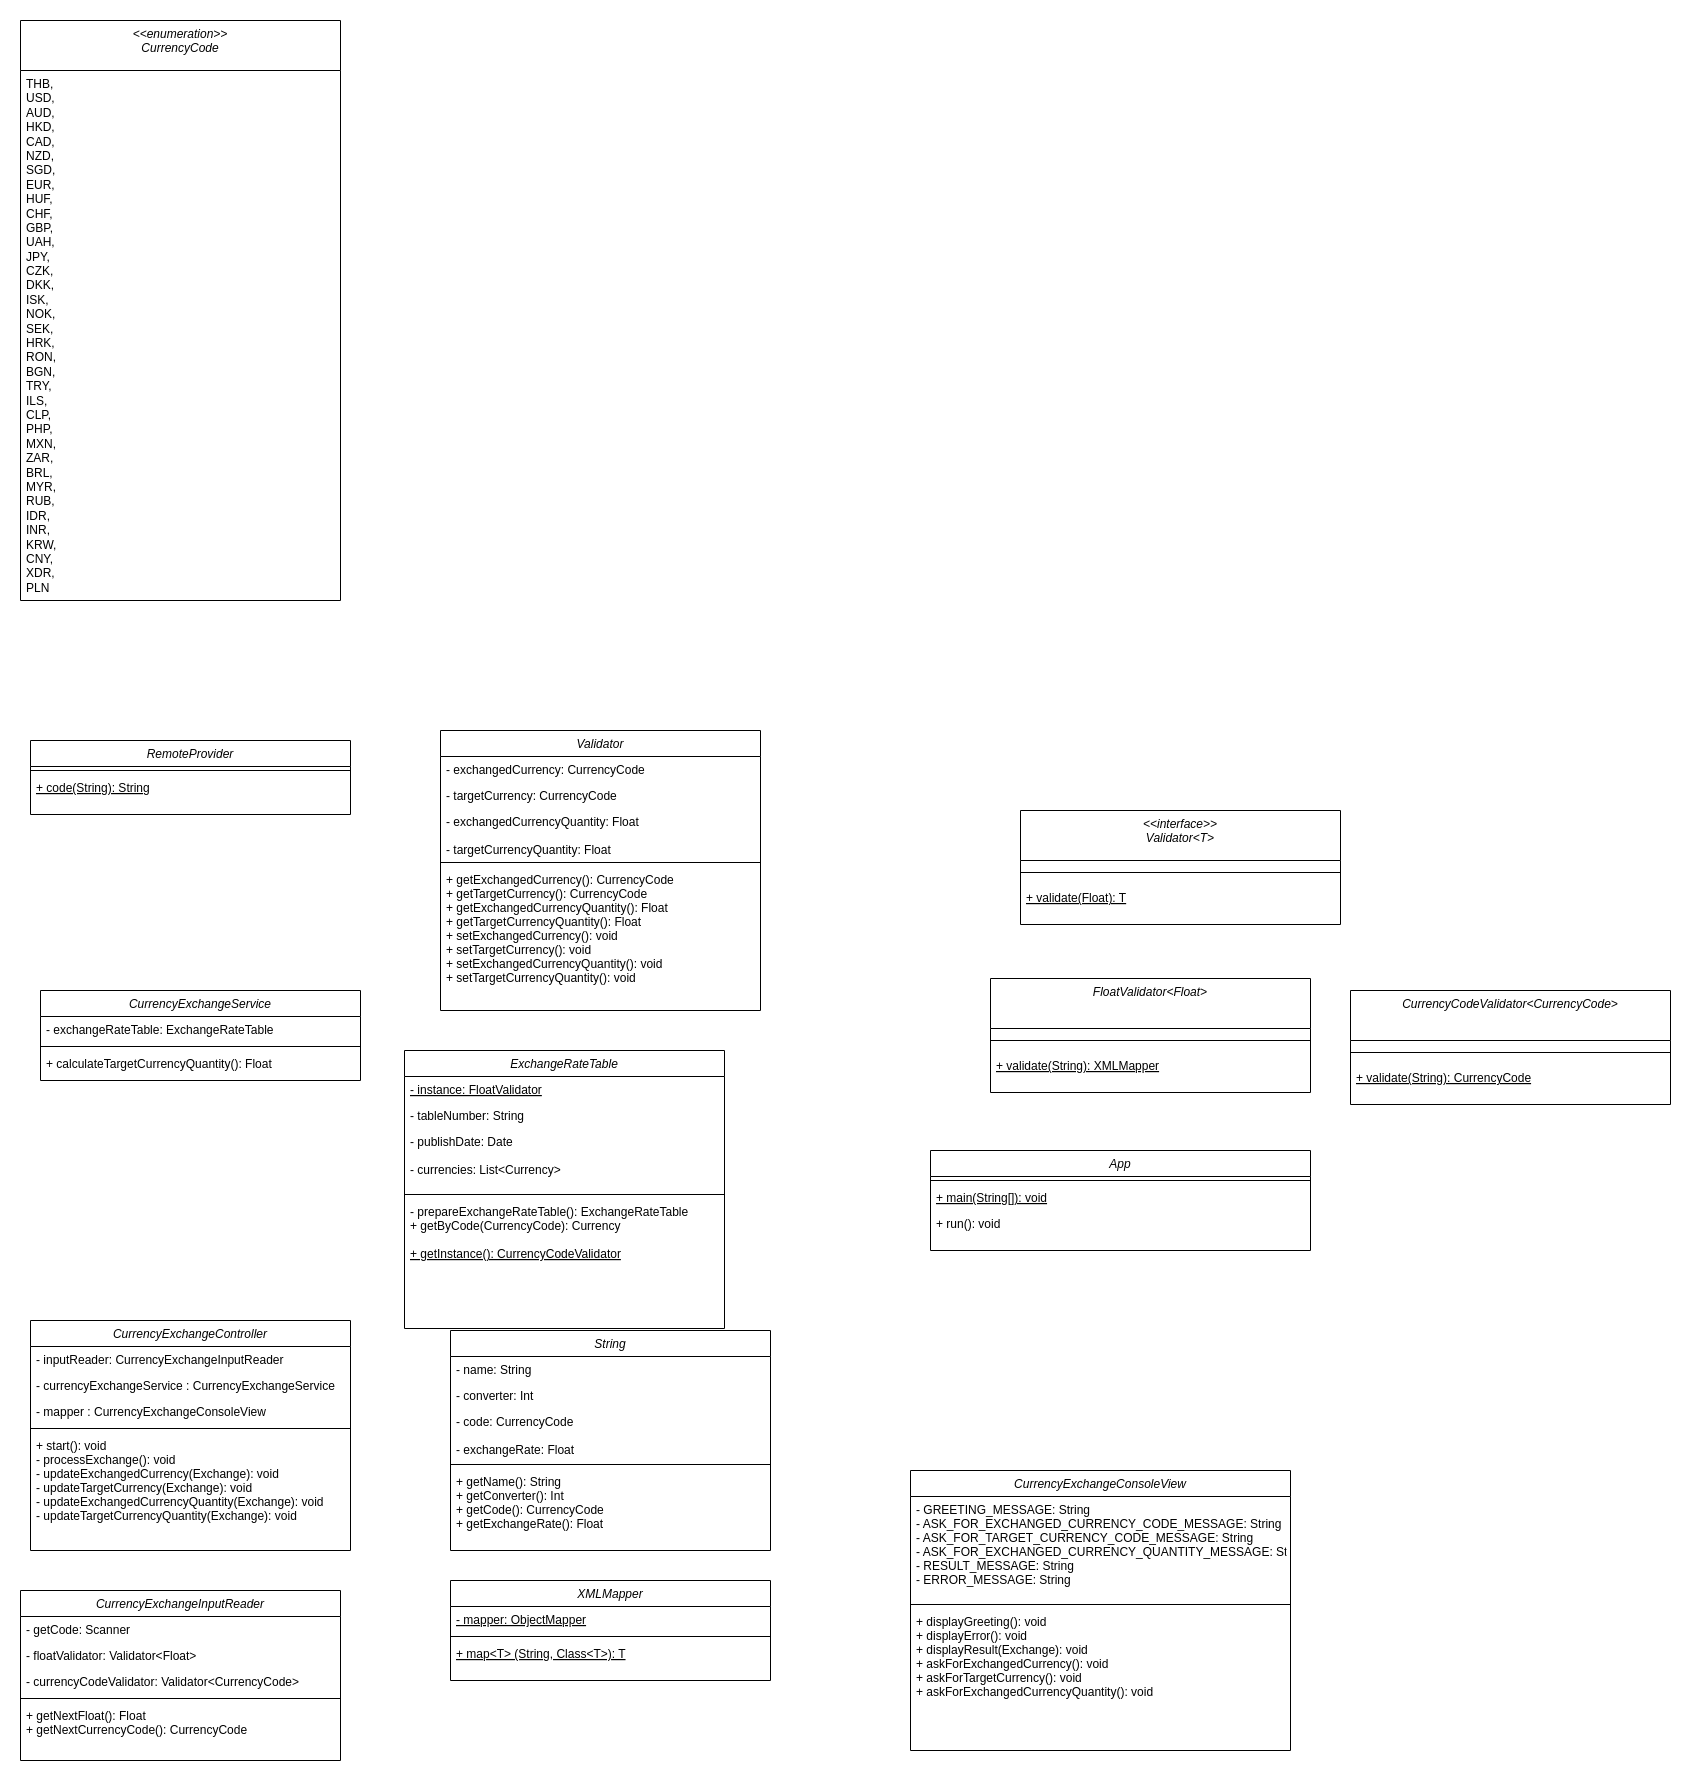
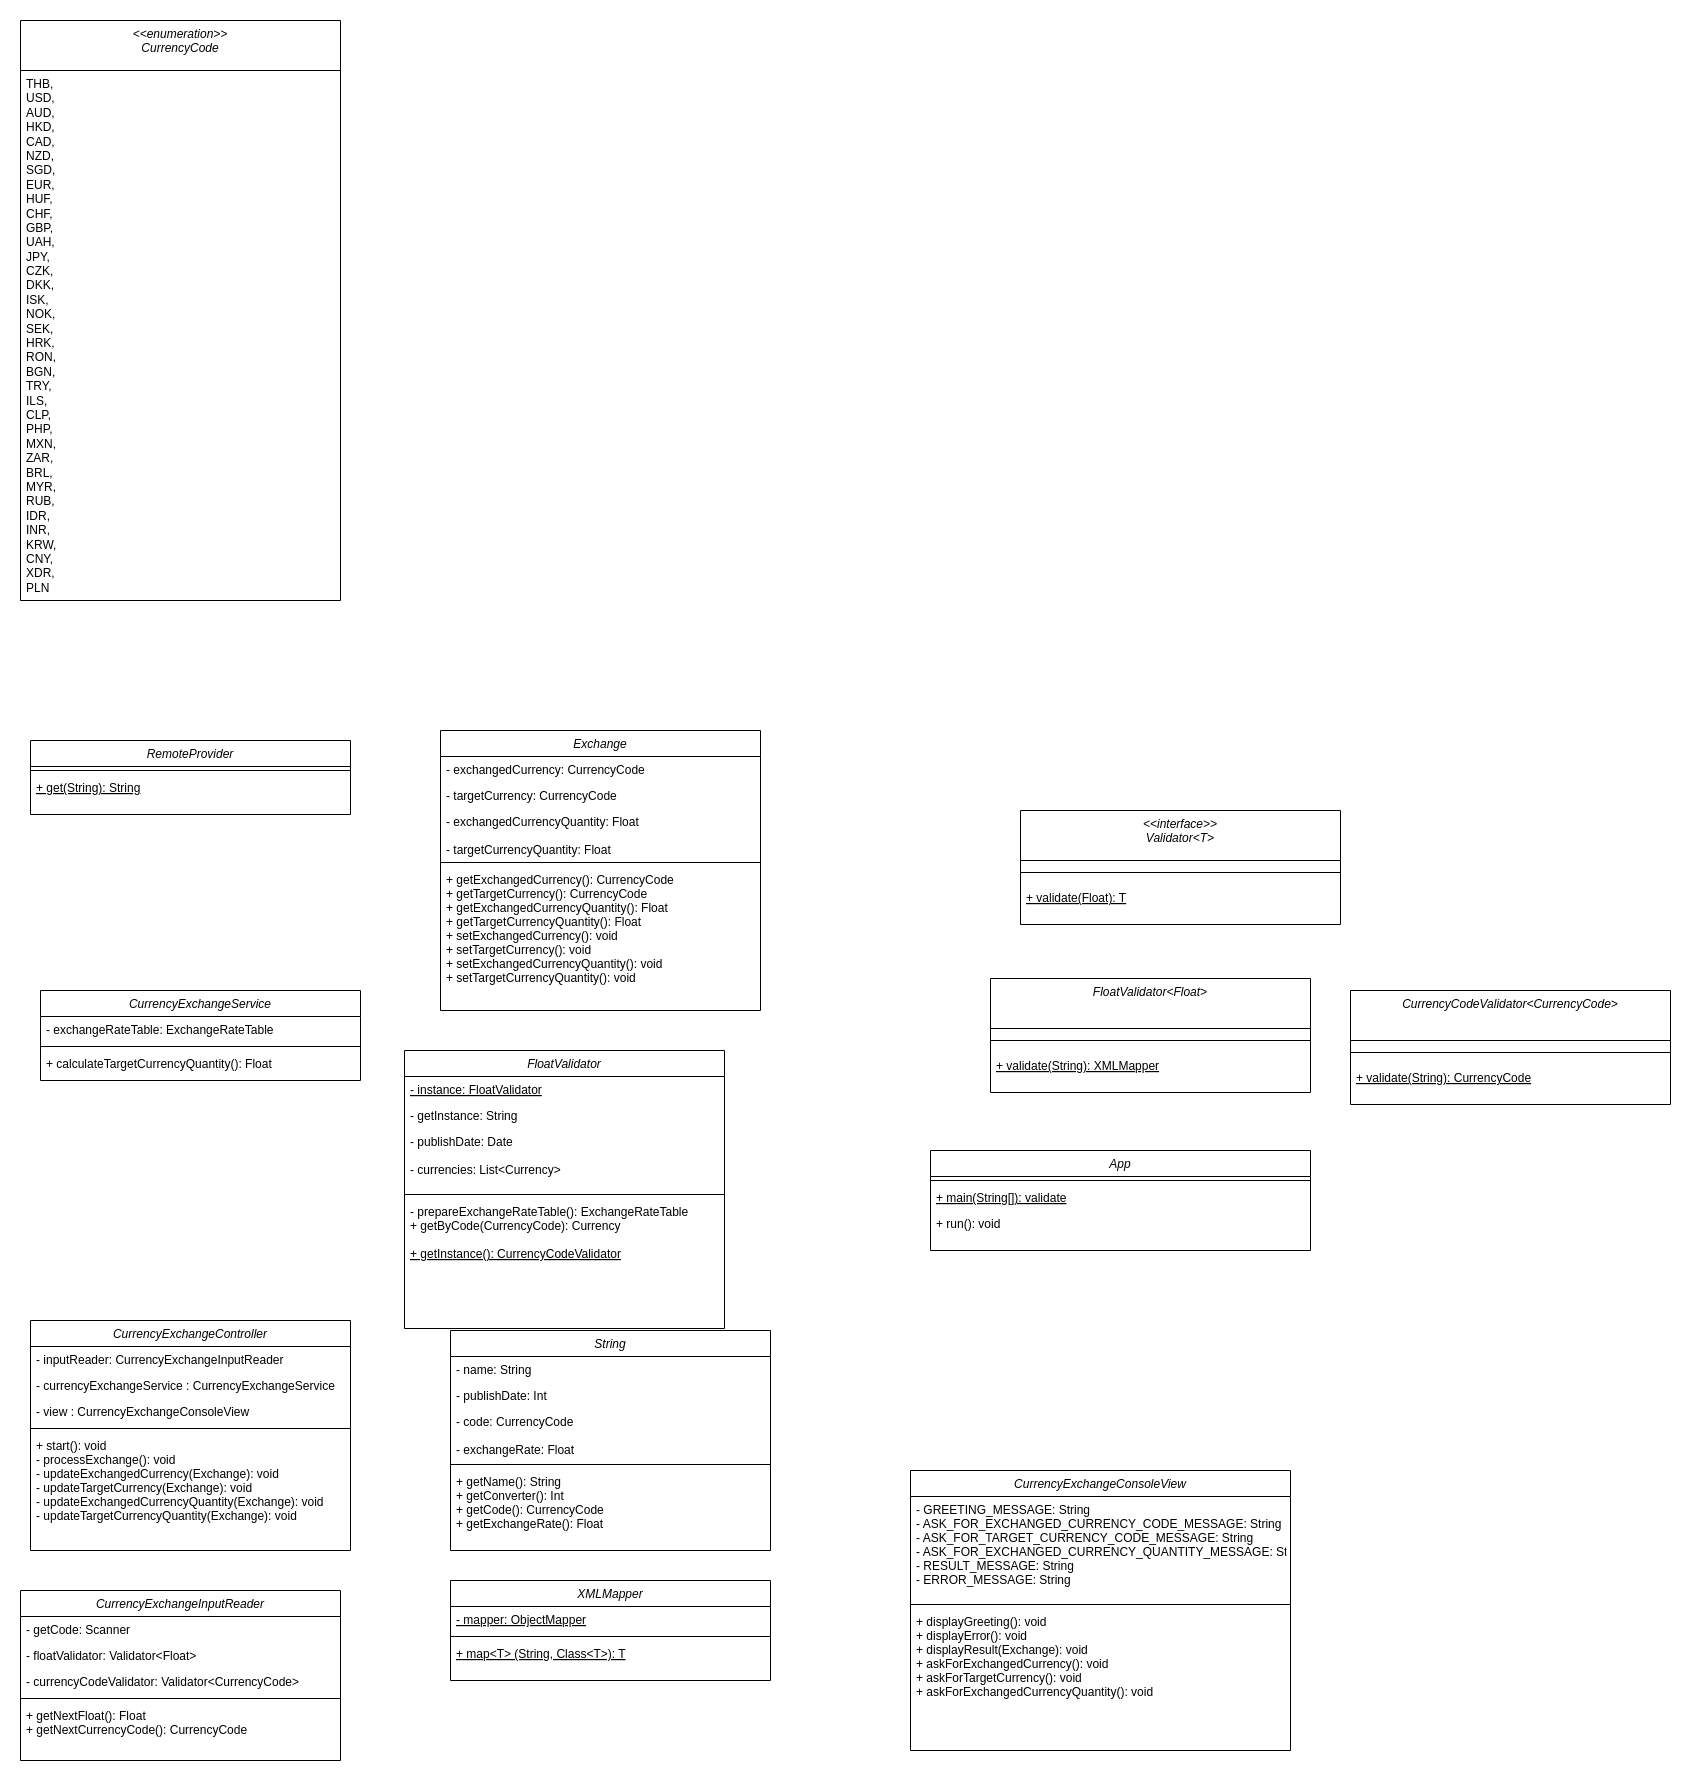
(600, 744) -> (600, 744)
(102, 788) -> (99, 788)
(564, 1064) -> (564, 1064)
(473, 1116) -> (474, 1116)
(1001, 1198) -> (1012, 1198)
(507, 1396) -> (510, 1396)
(156, 1412) -> (148, 1412)
